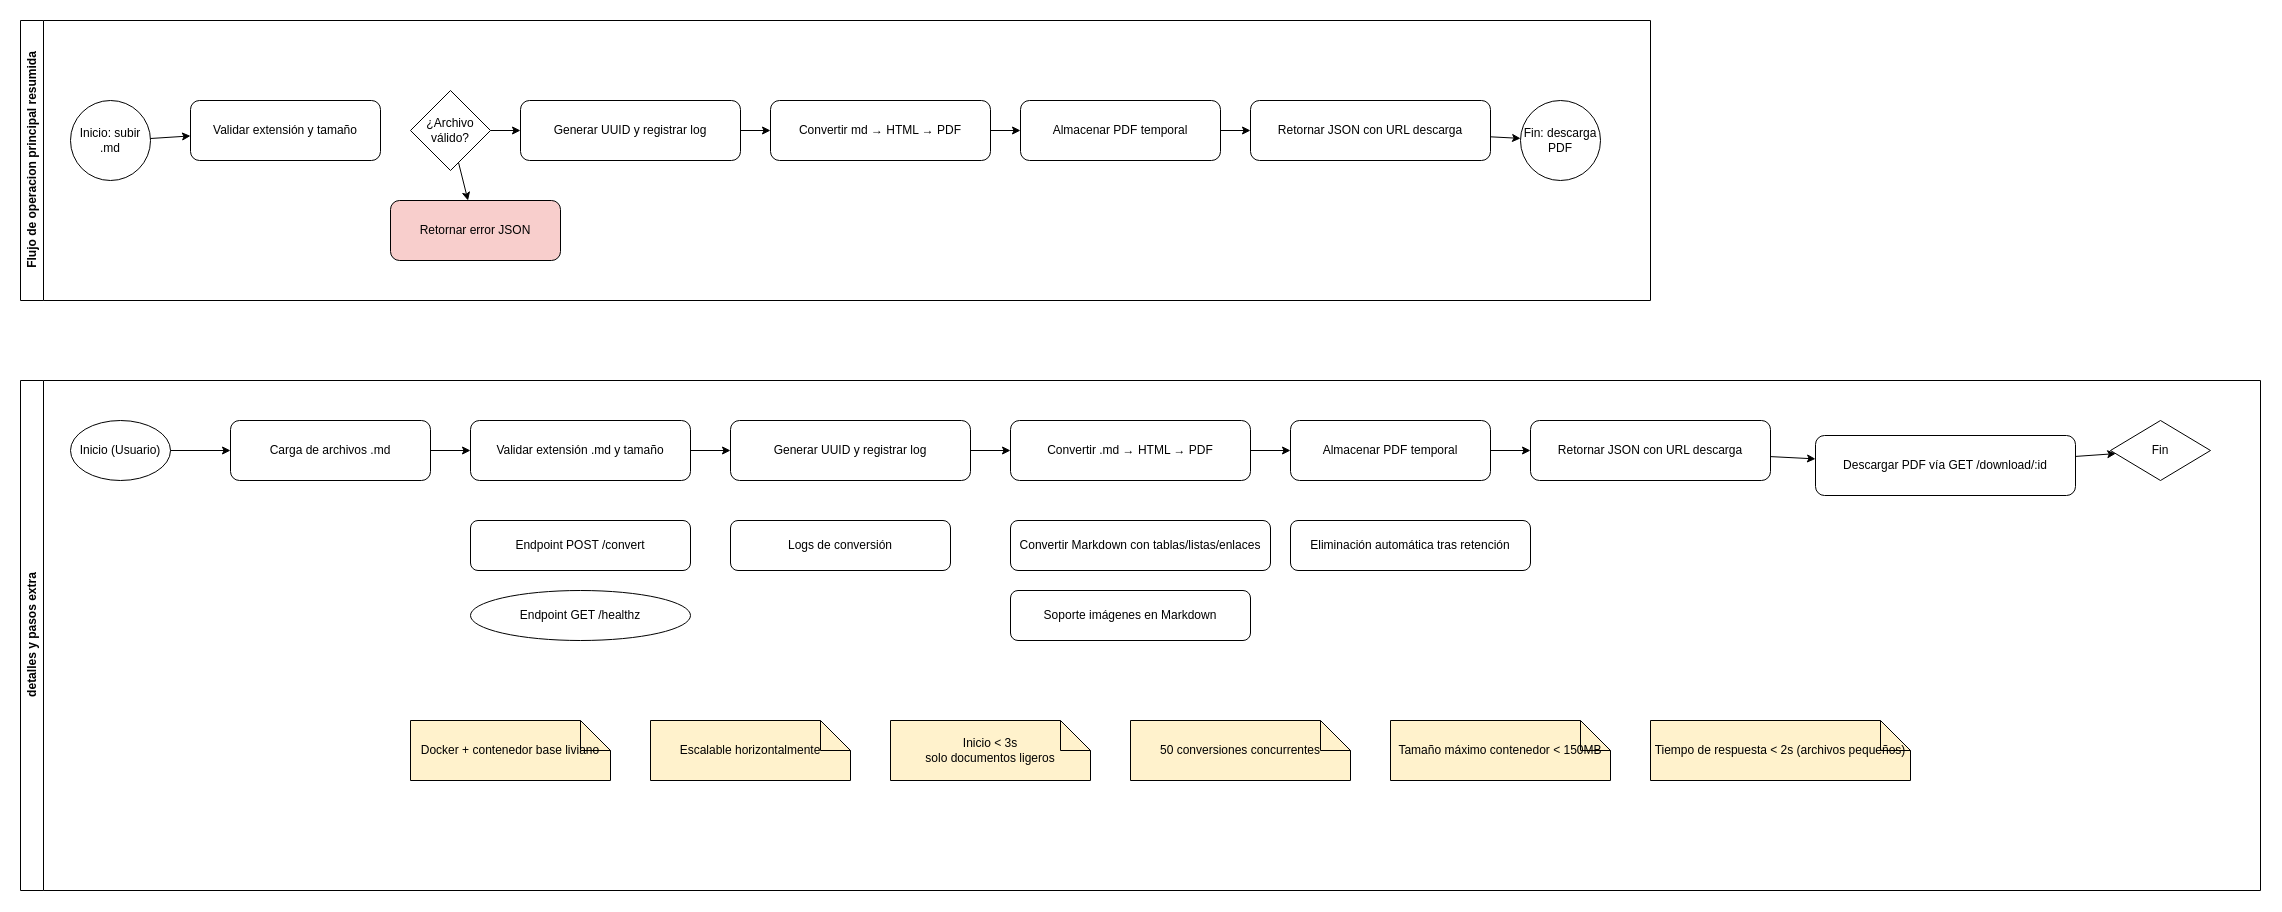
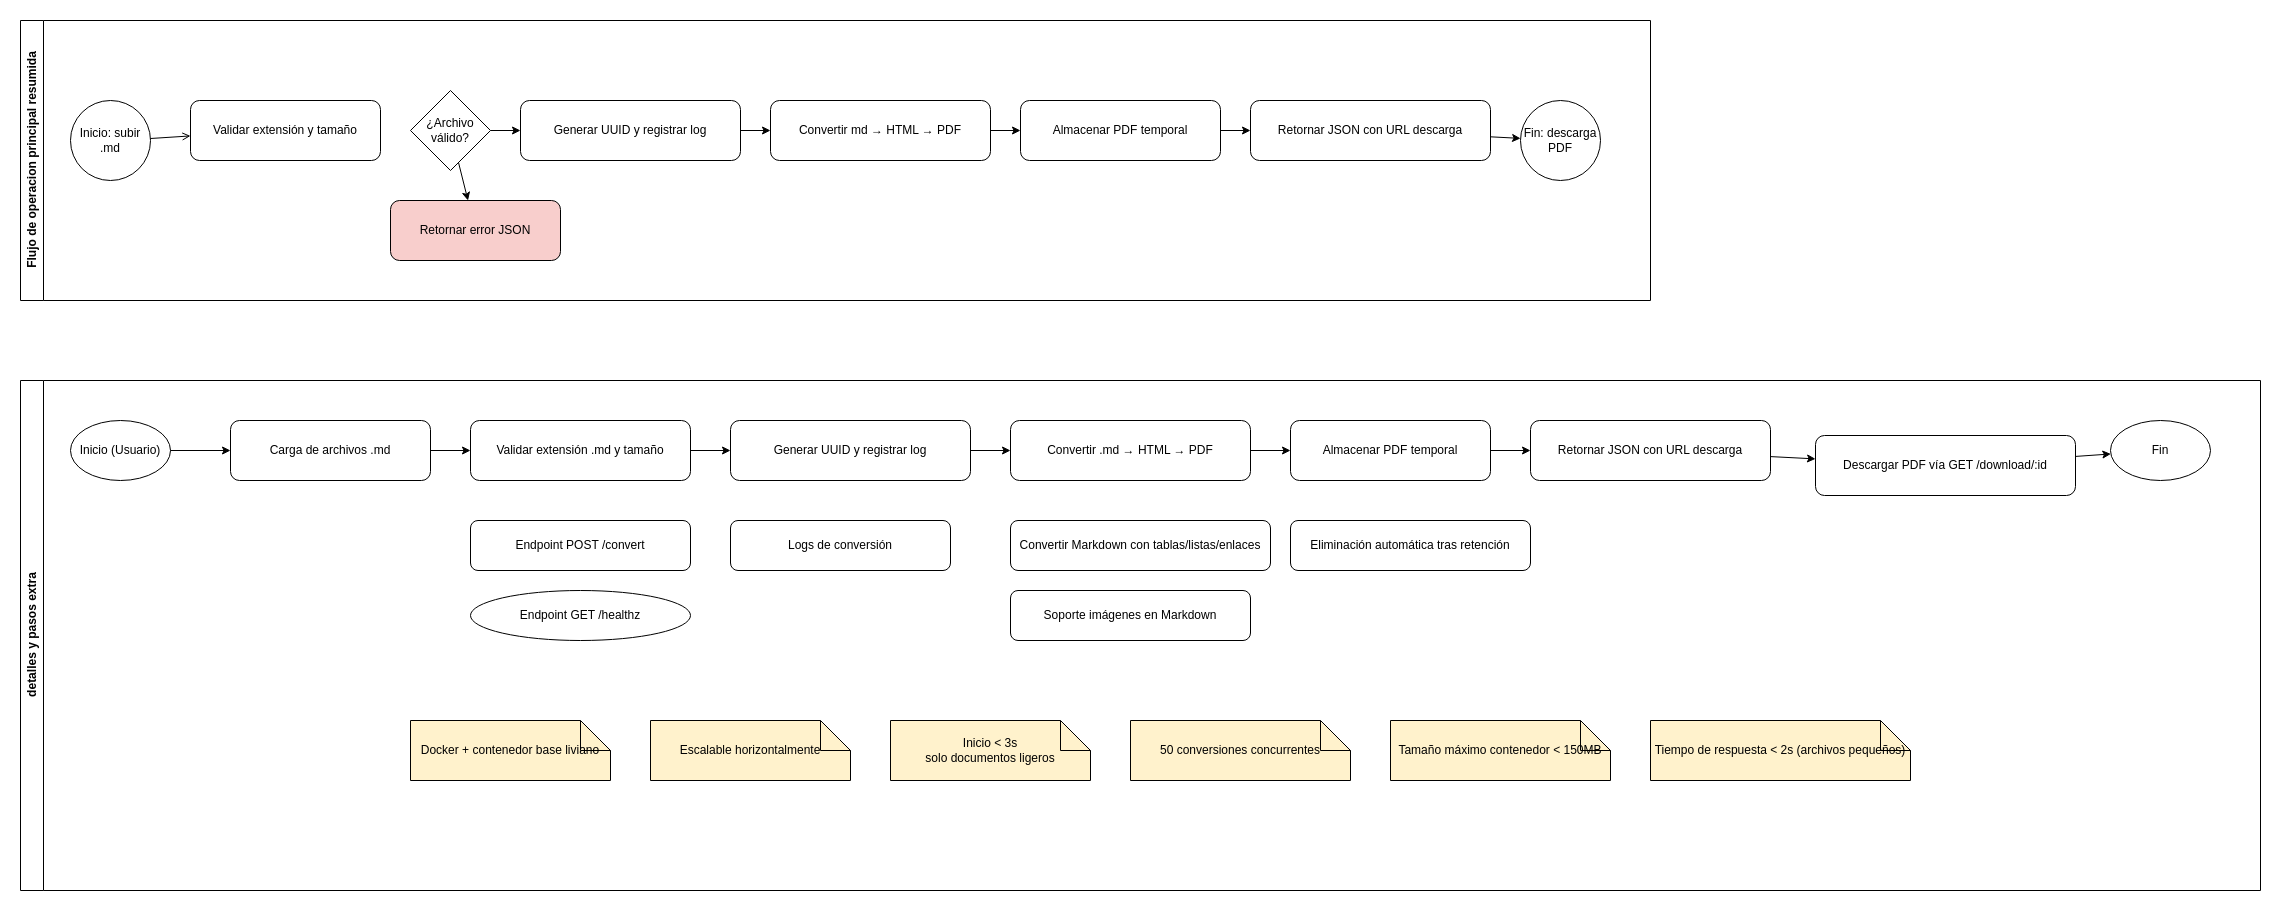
(182, 136) -> (183, 136)
(2161, 451) -> (2161, 451)
